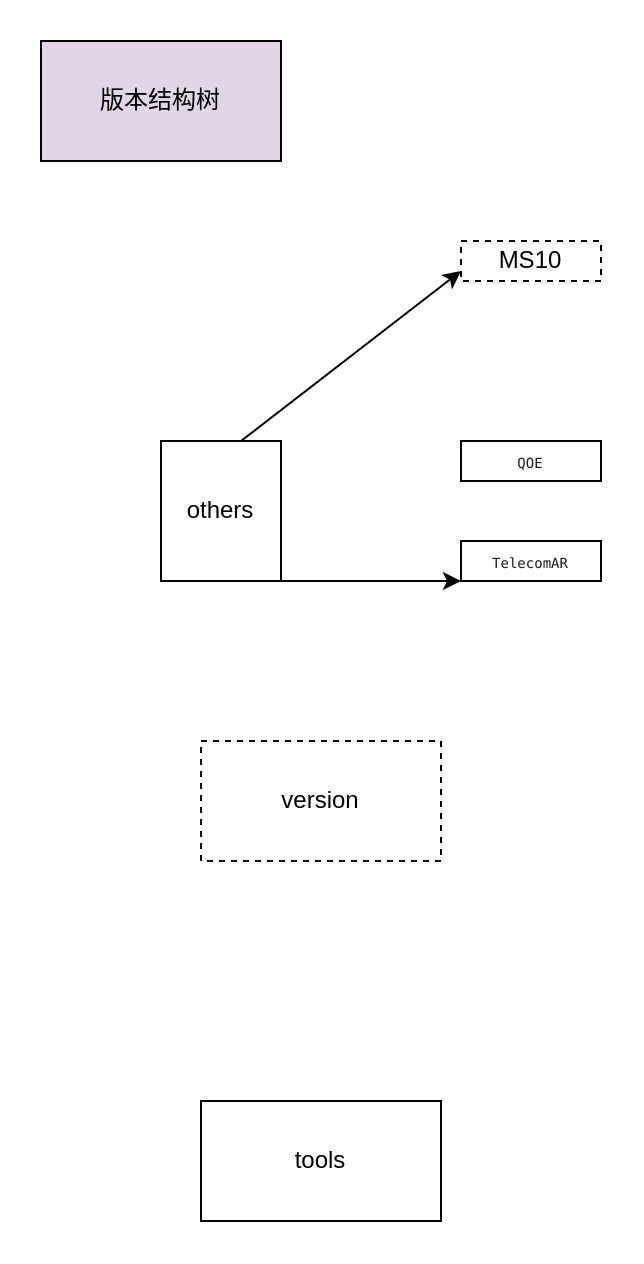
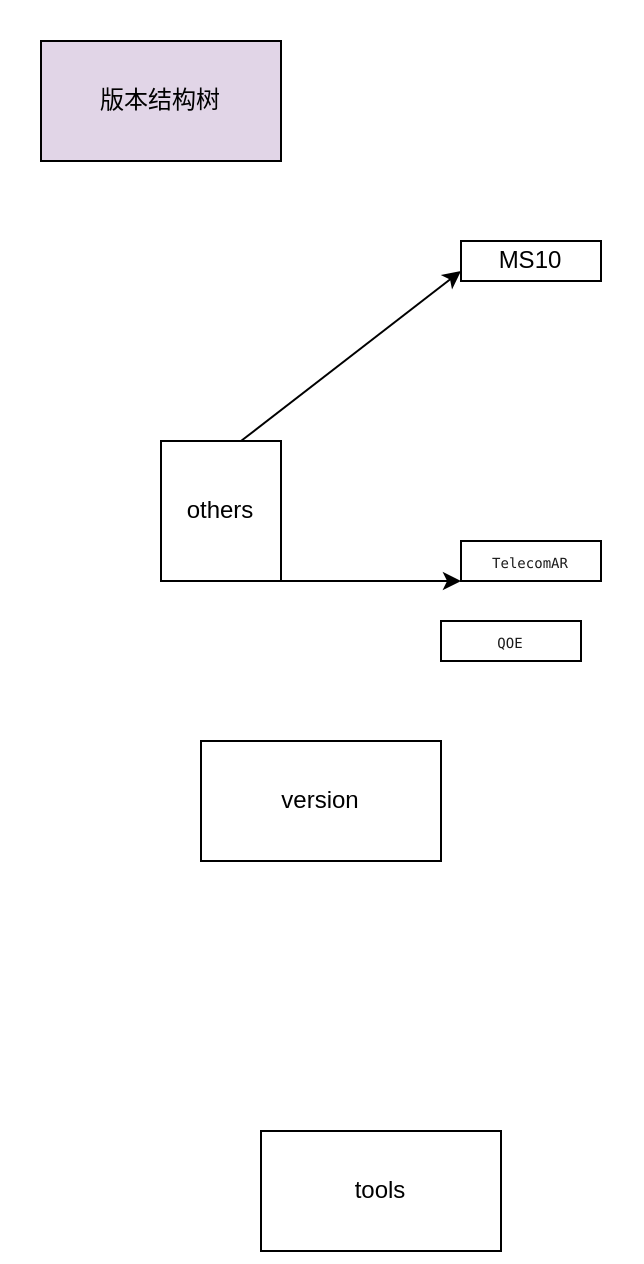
(531, 261) -> (531, 261)
(531, 461) -> (511, 641)
(321, 801) -> (321, 801)
(321, 1161) -> (381, 1191)
